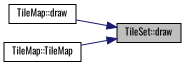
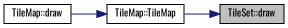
(92, 23) -> (84, 14)
